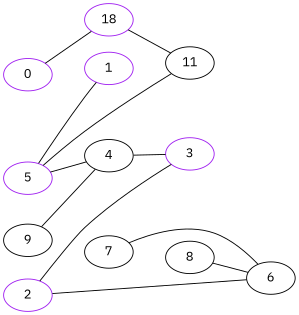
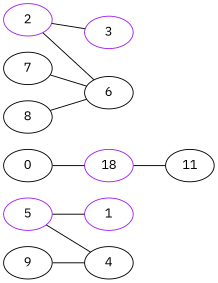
(28, 75) -> (28, 166)
(105, 117) -> none
(150, 155) -> none
